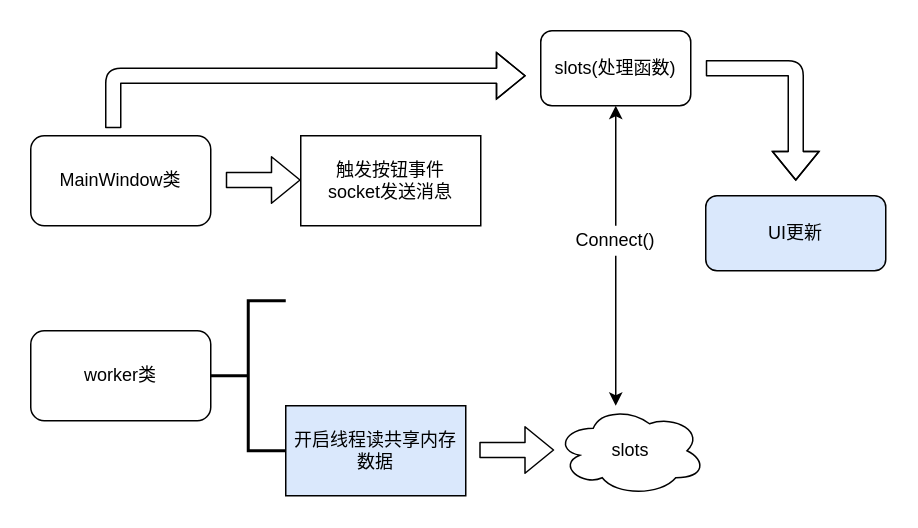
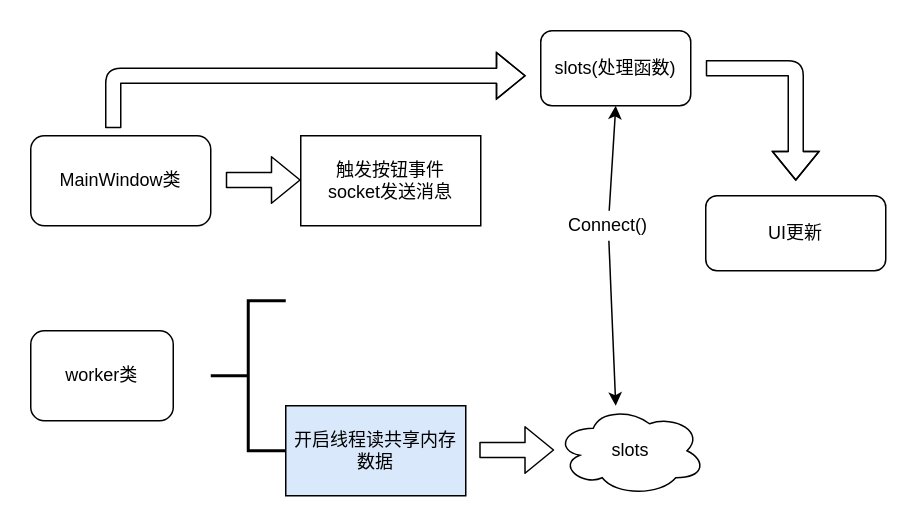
(796, 233) -> (796, 233)
(616, 241) -> (608, 226)
(121, 376) -> (102, 376)
